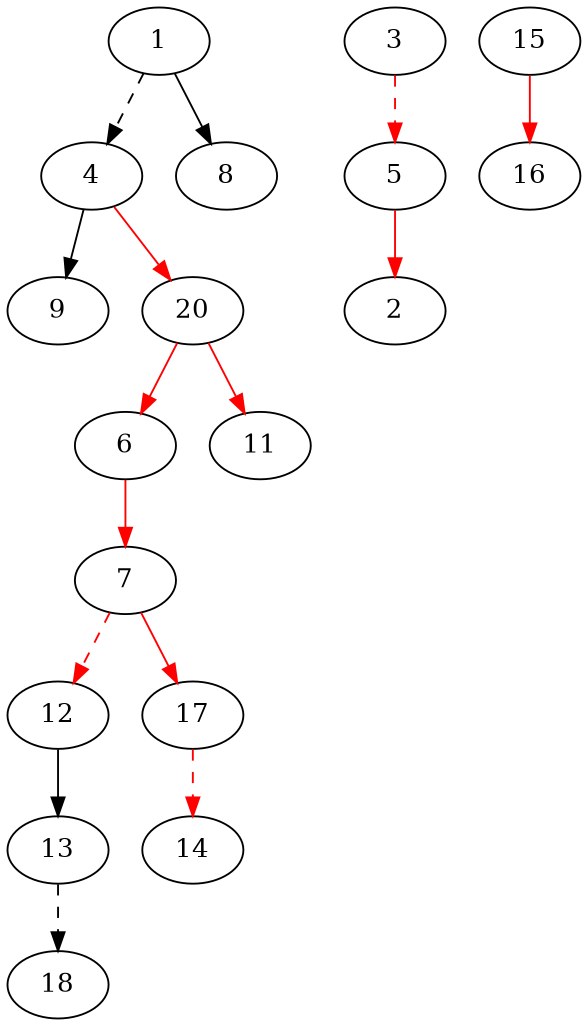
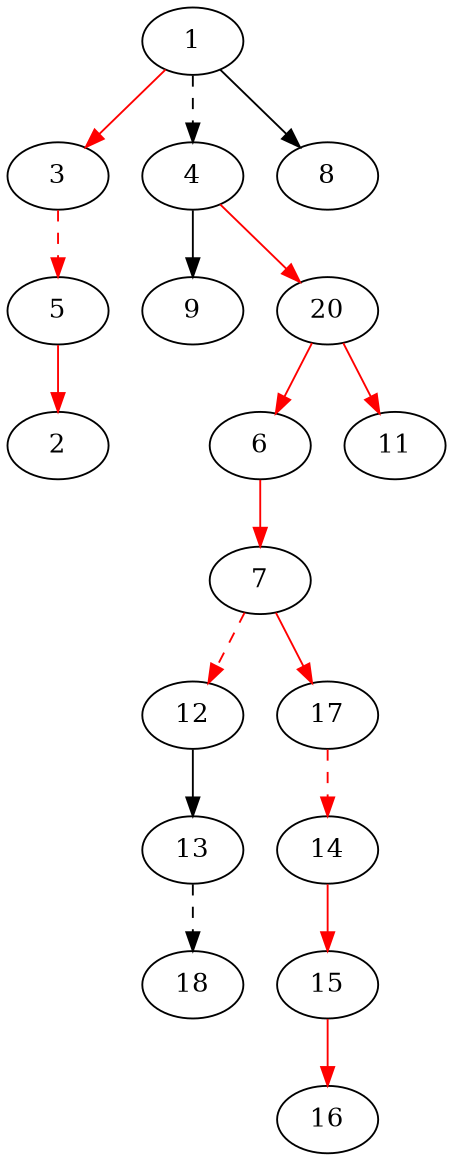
none -> (132, 102)
none -> (328, 908)
